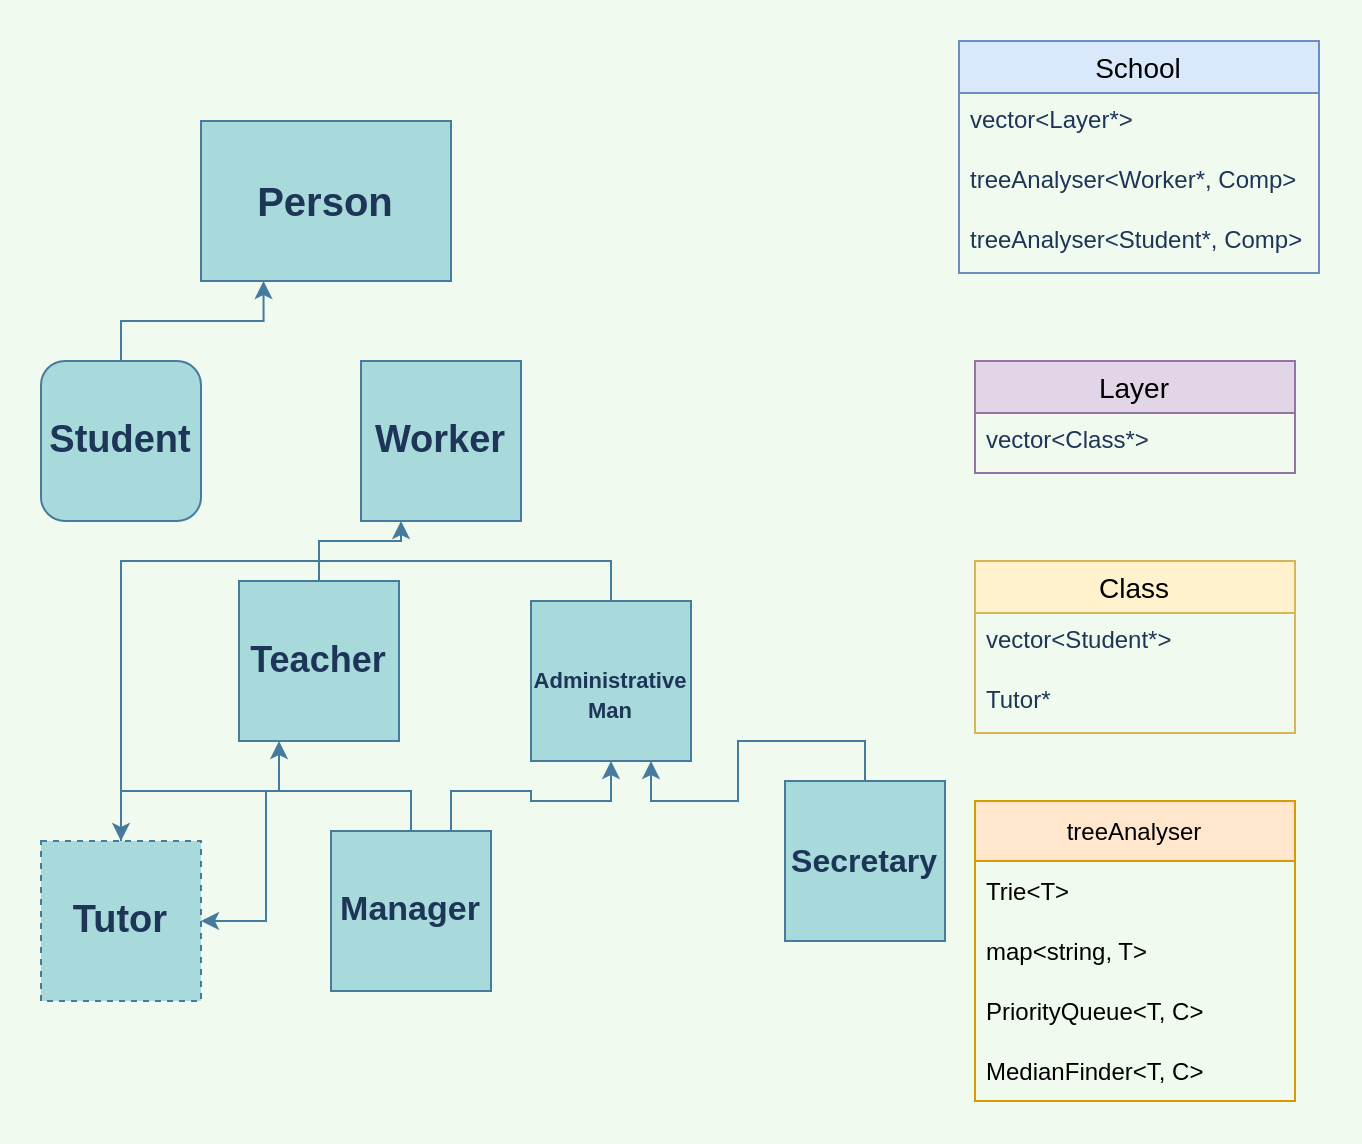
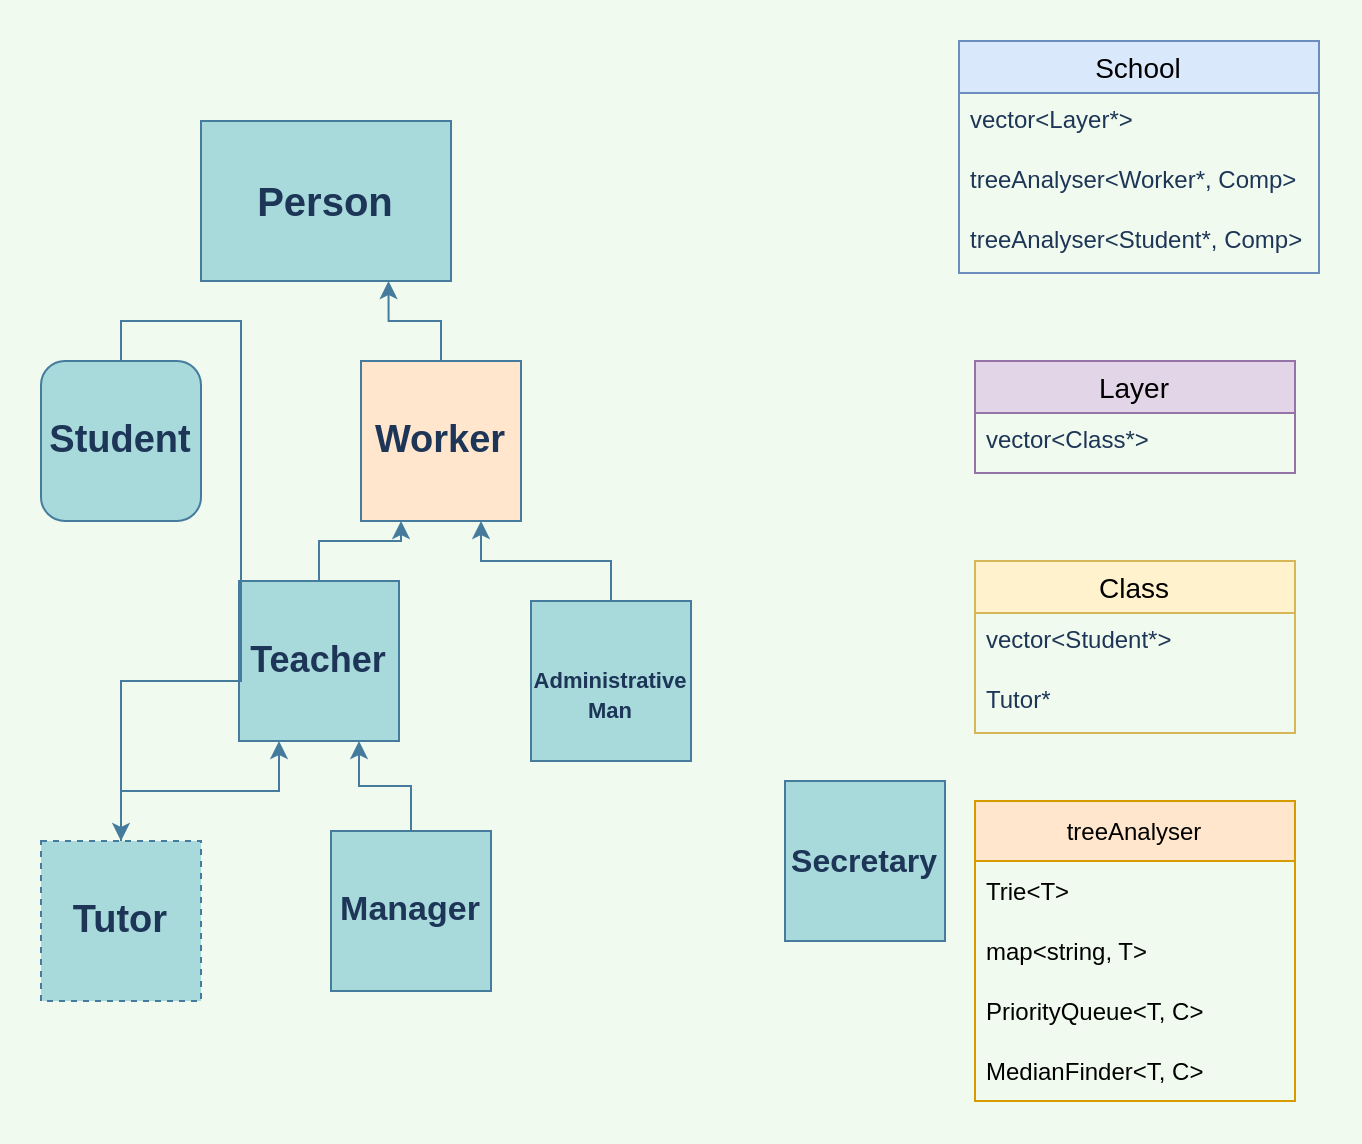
(264, 320) -> (241, 557)
none -> (422, 321)
(441, 441) -> (441, 441)
(245, 561) -> (481, 549)
(738, 744) -> none
(529, 791) -> none
(266, 884) -> (373, 786)
